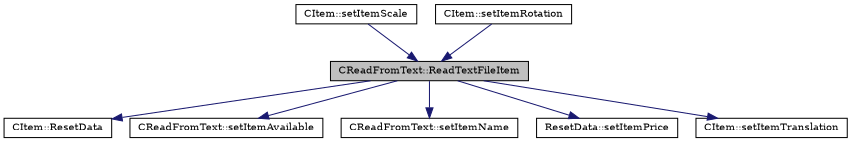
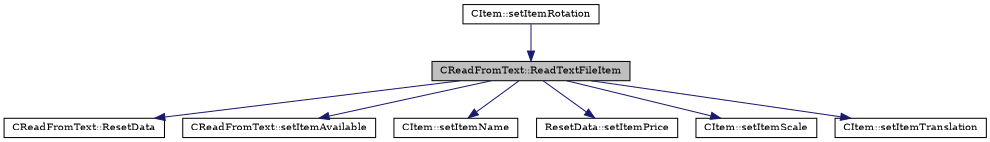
(389, 39) -> (639, 98)
(58, 128) -> (84, 128)
(429, 128) -> (456, 128)
